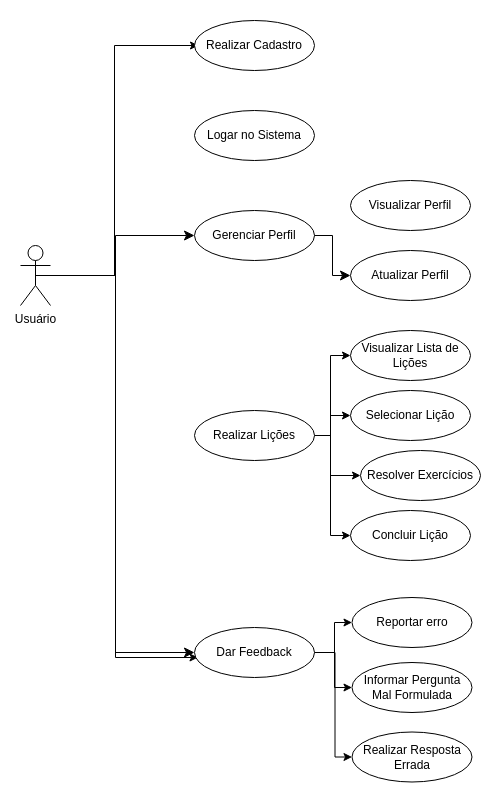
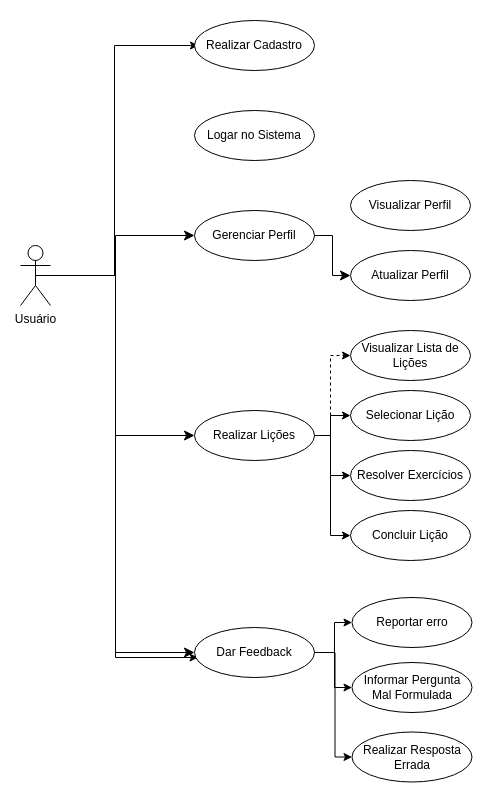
(331, 378) -> (331, 378)
none -> (152, 436)
(421, 476) -> (411, 476)
